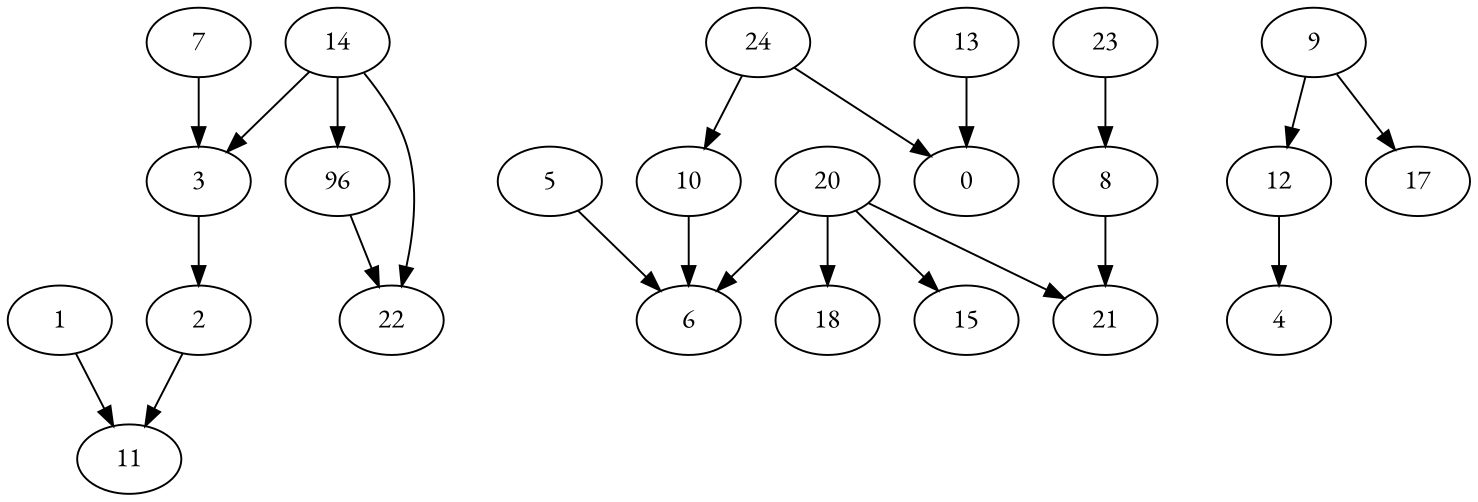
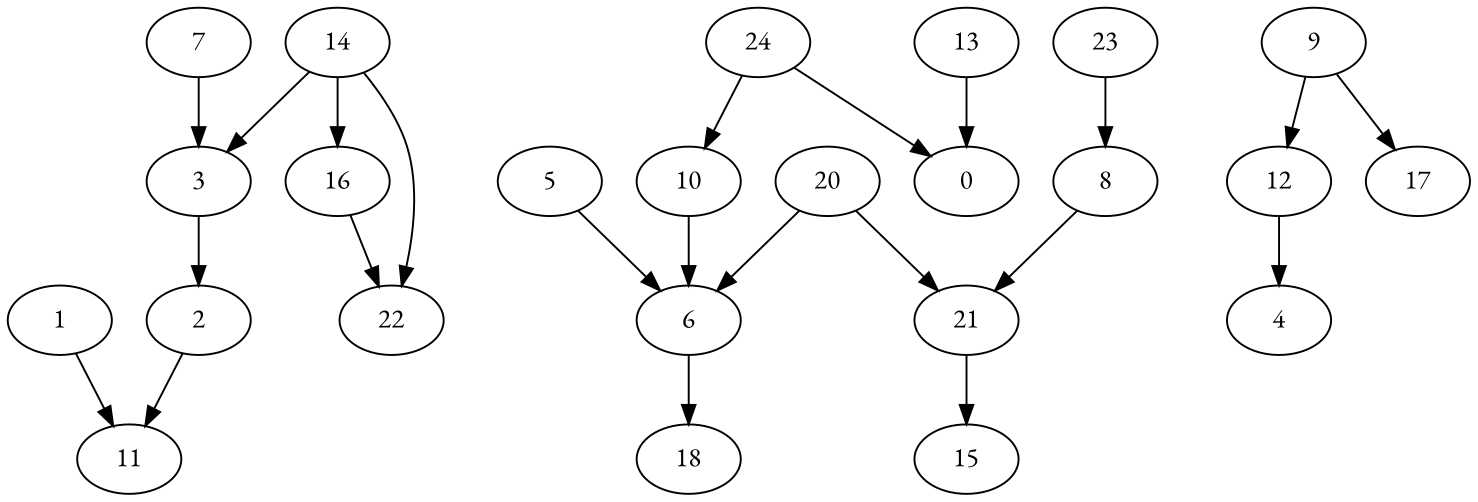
(338, 181) -> (338, 181)
(828, 241) -> (689, 380)
(890, 244) -> (967, 380)
